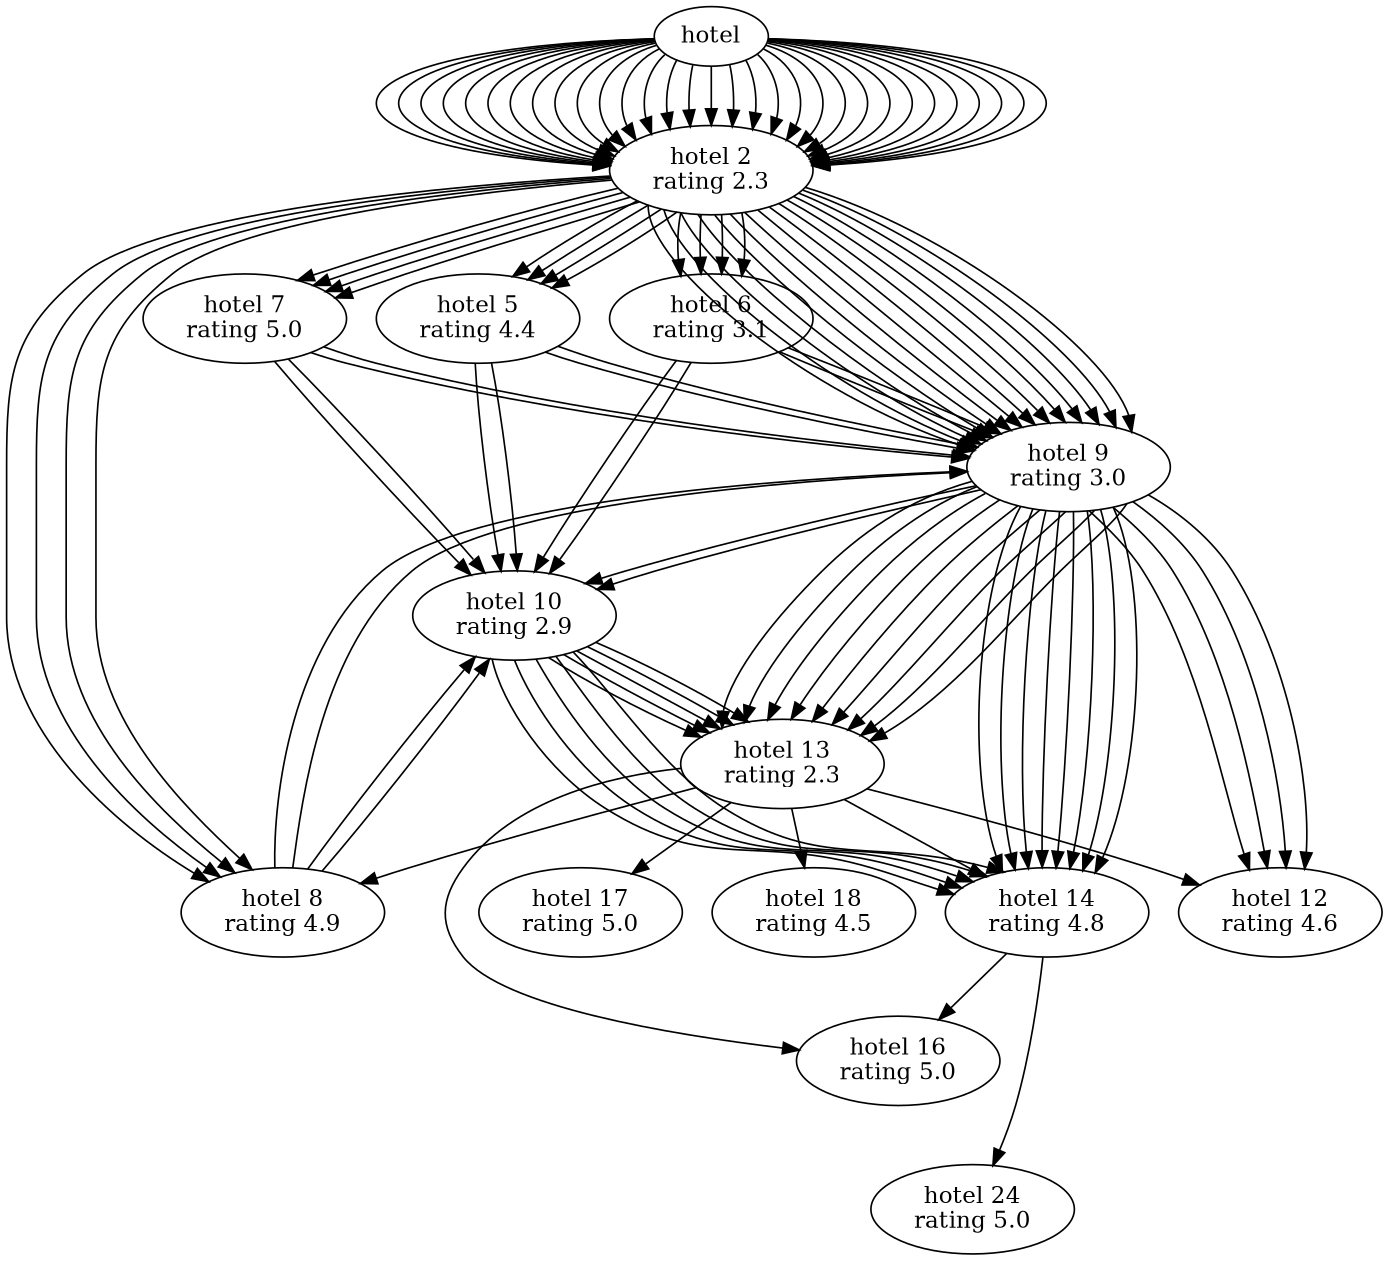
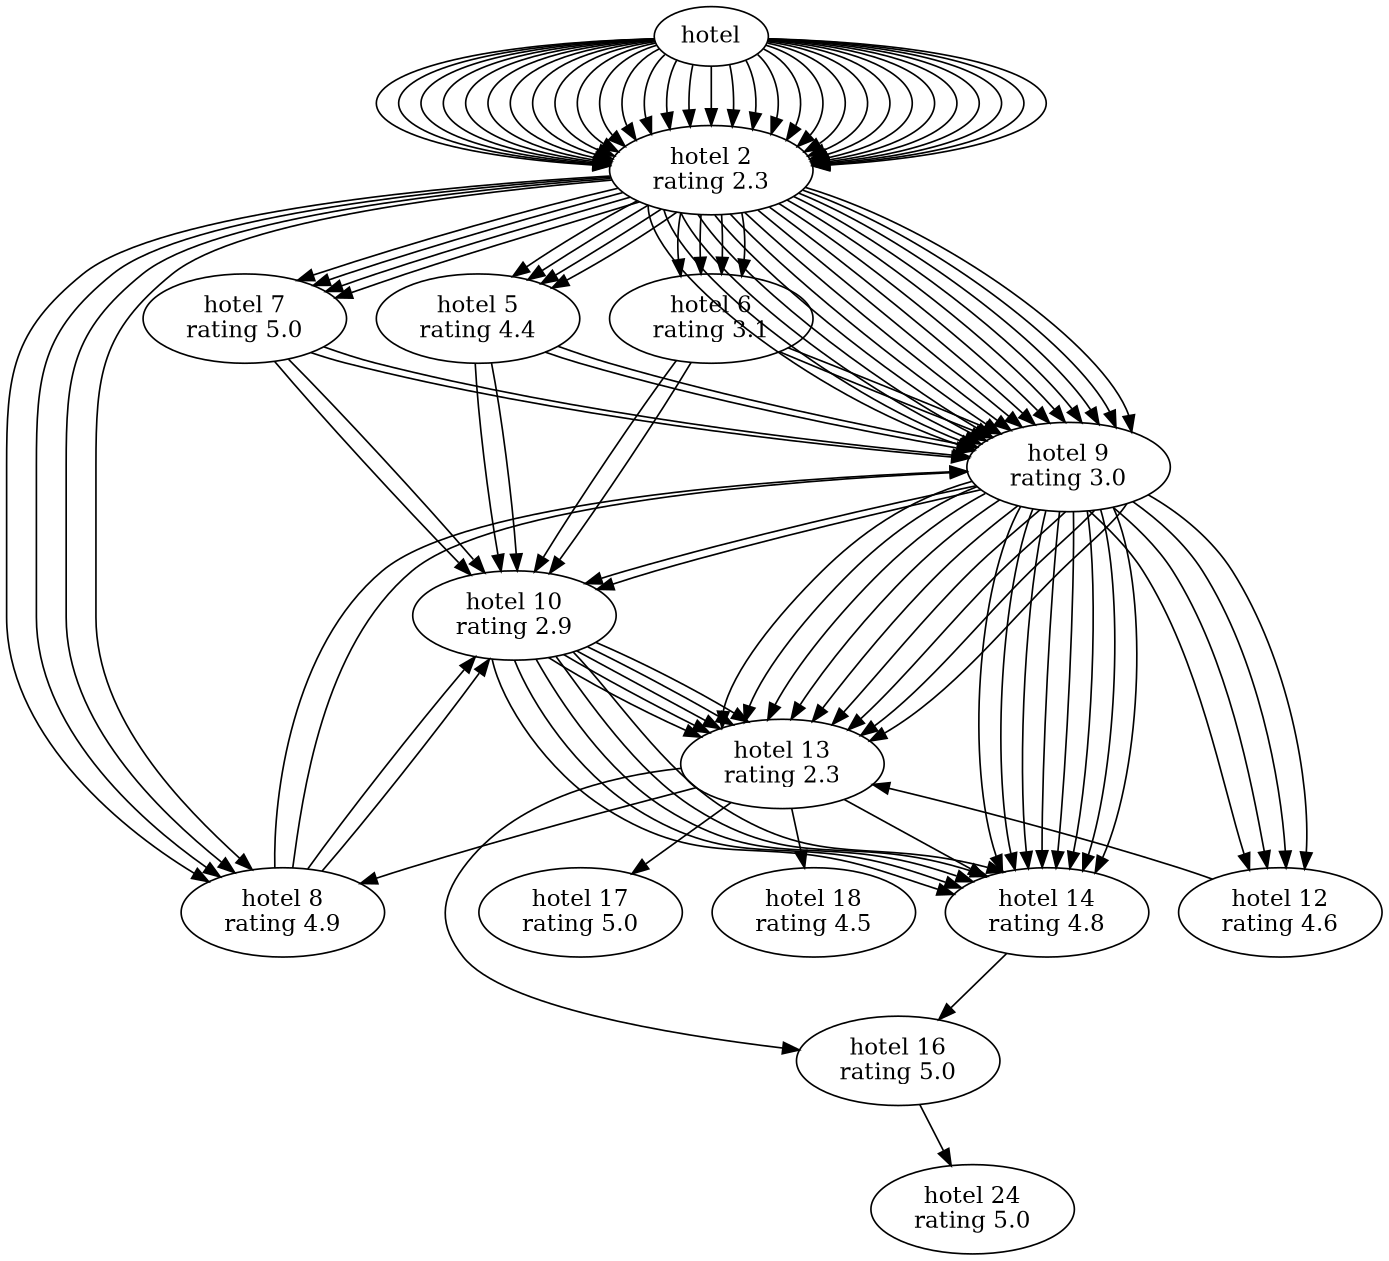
(971, 816) -> (1124, 851)
(1028, 1055) -> (932, 1128)
